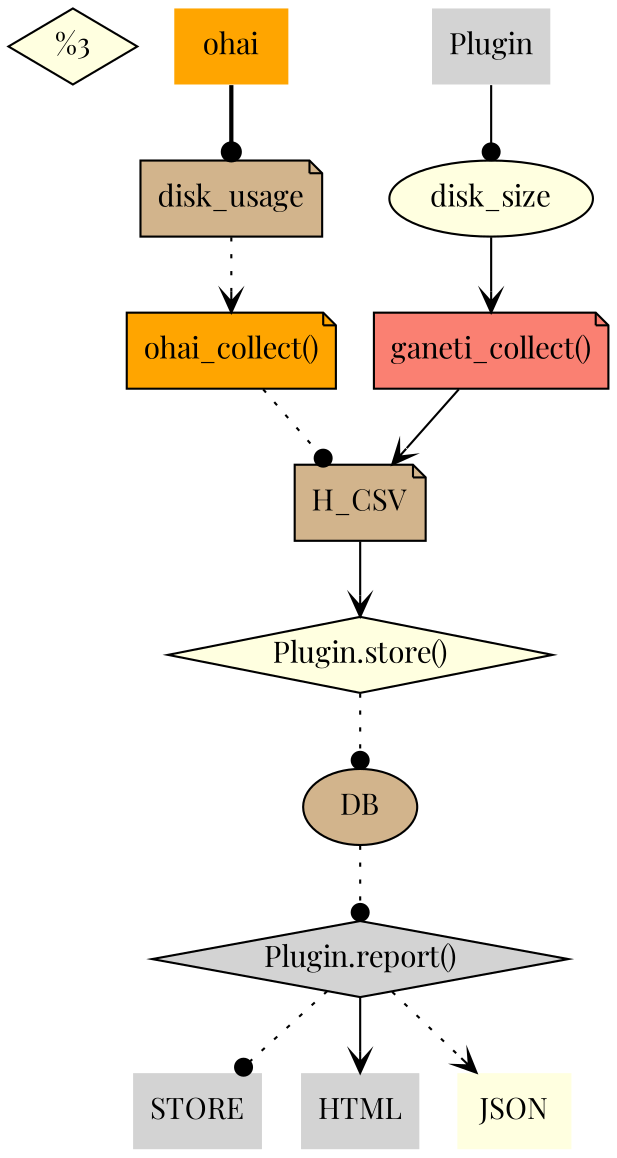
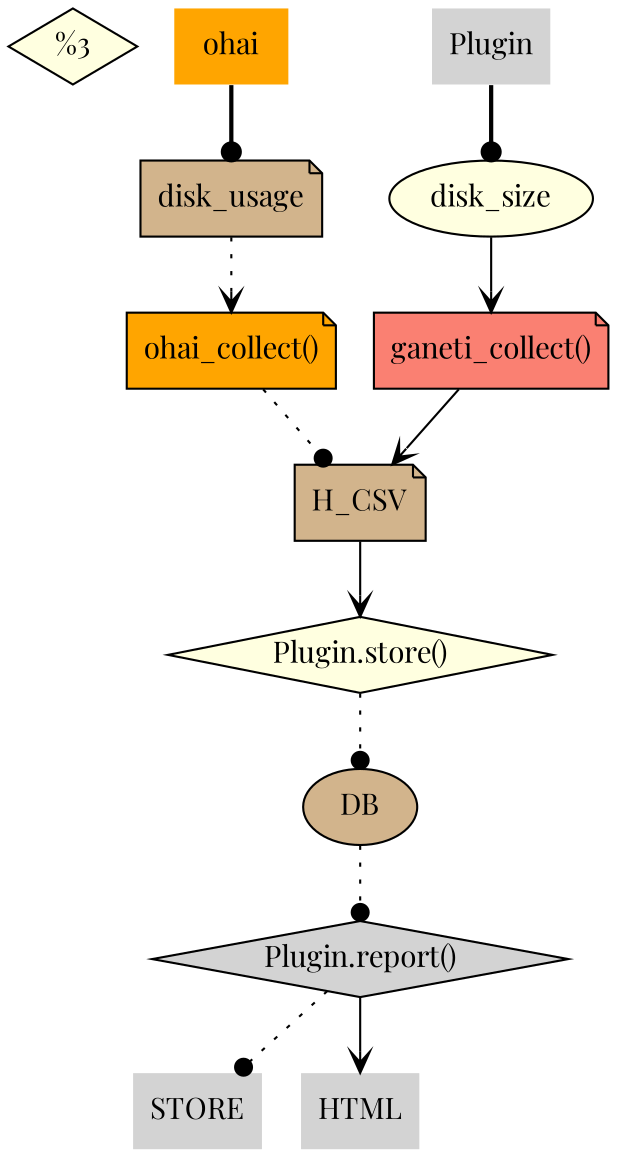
(491, 114) -> (491, 114)
(514, 1111) -> none
